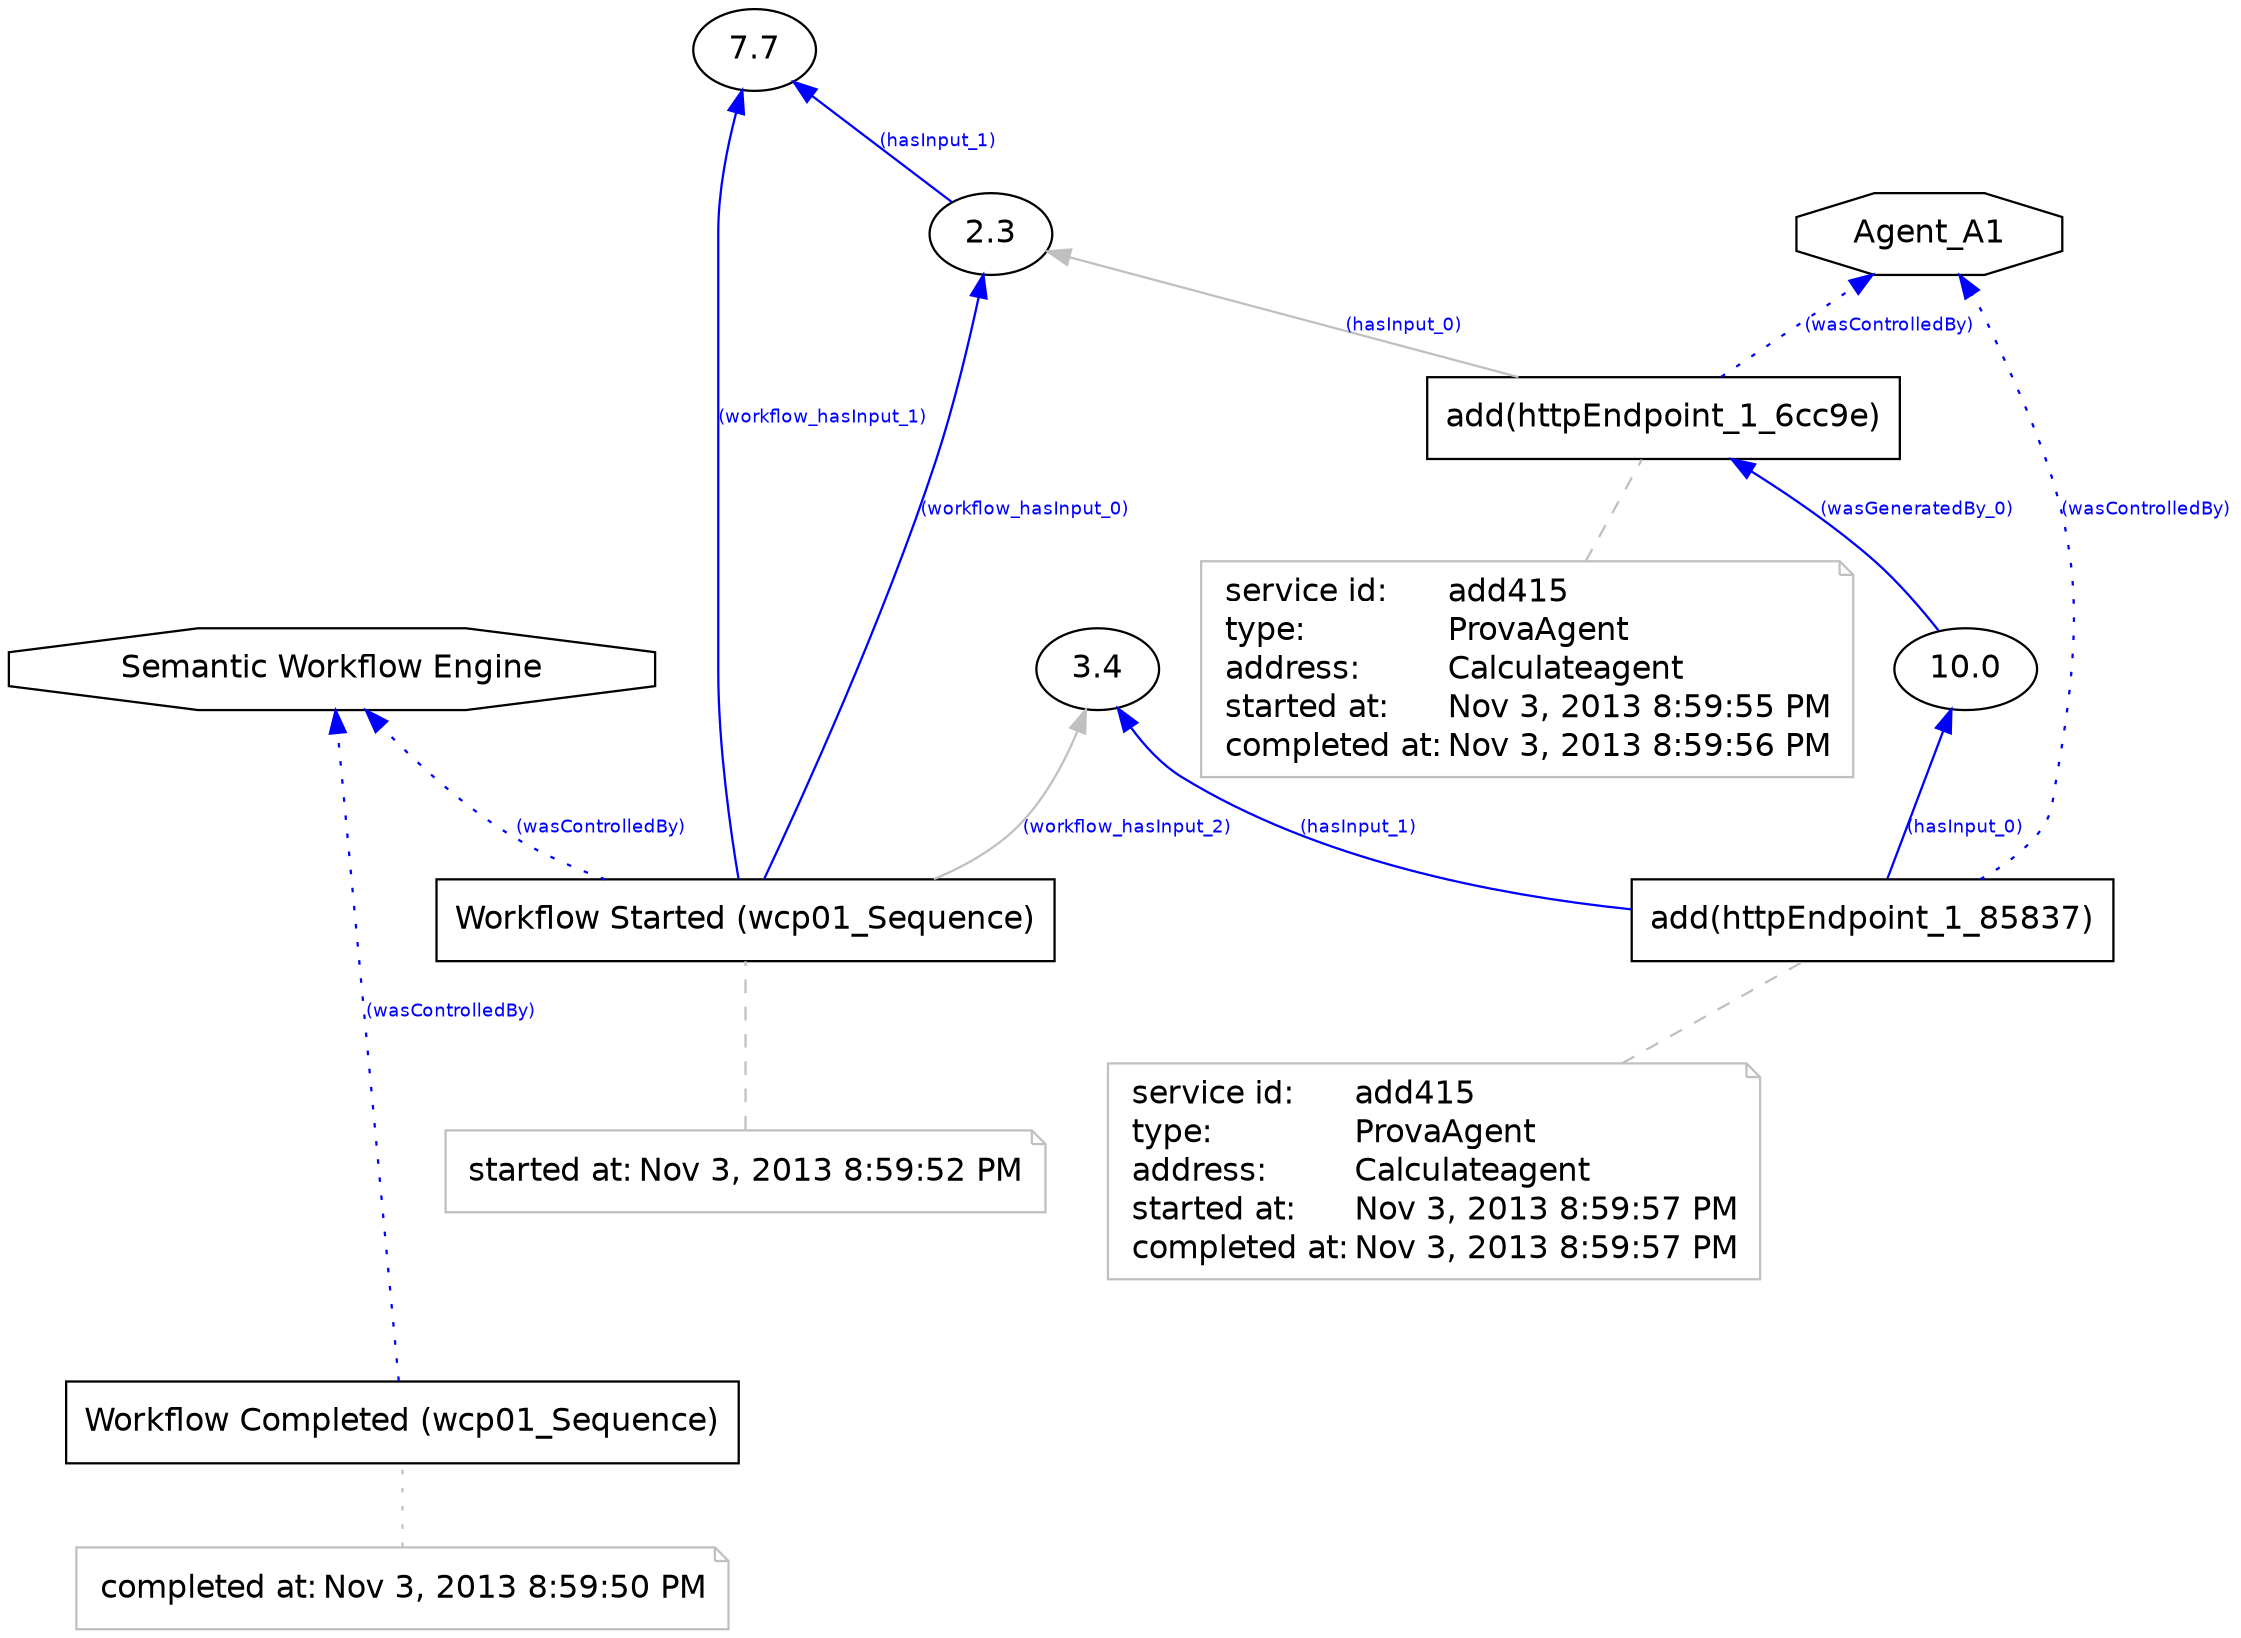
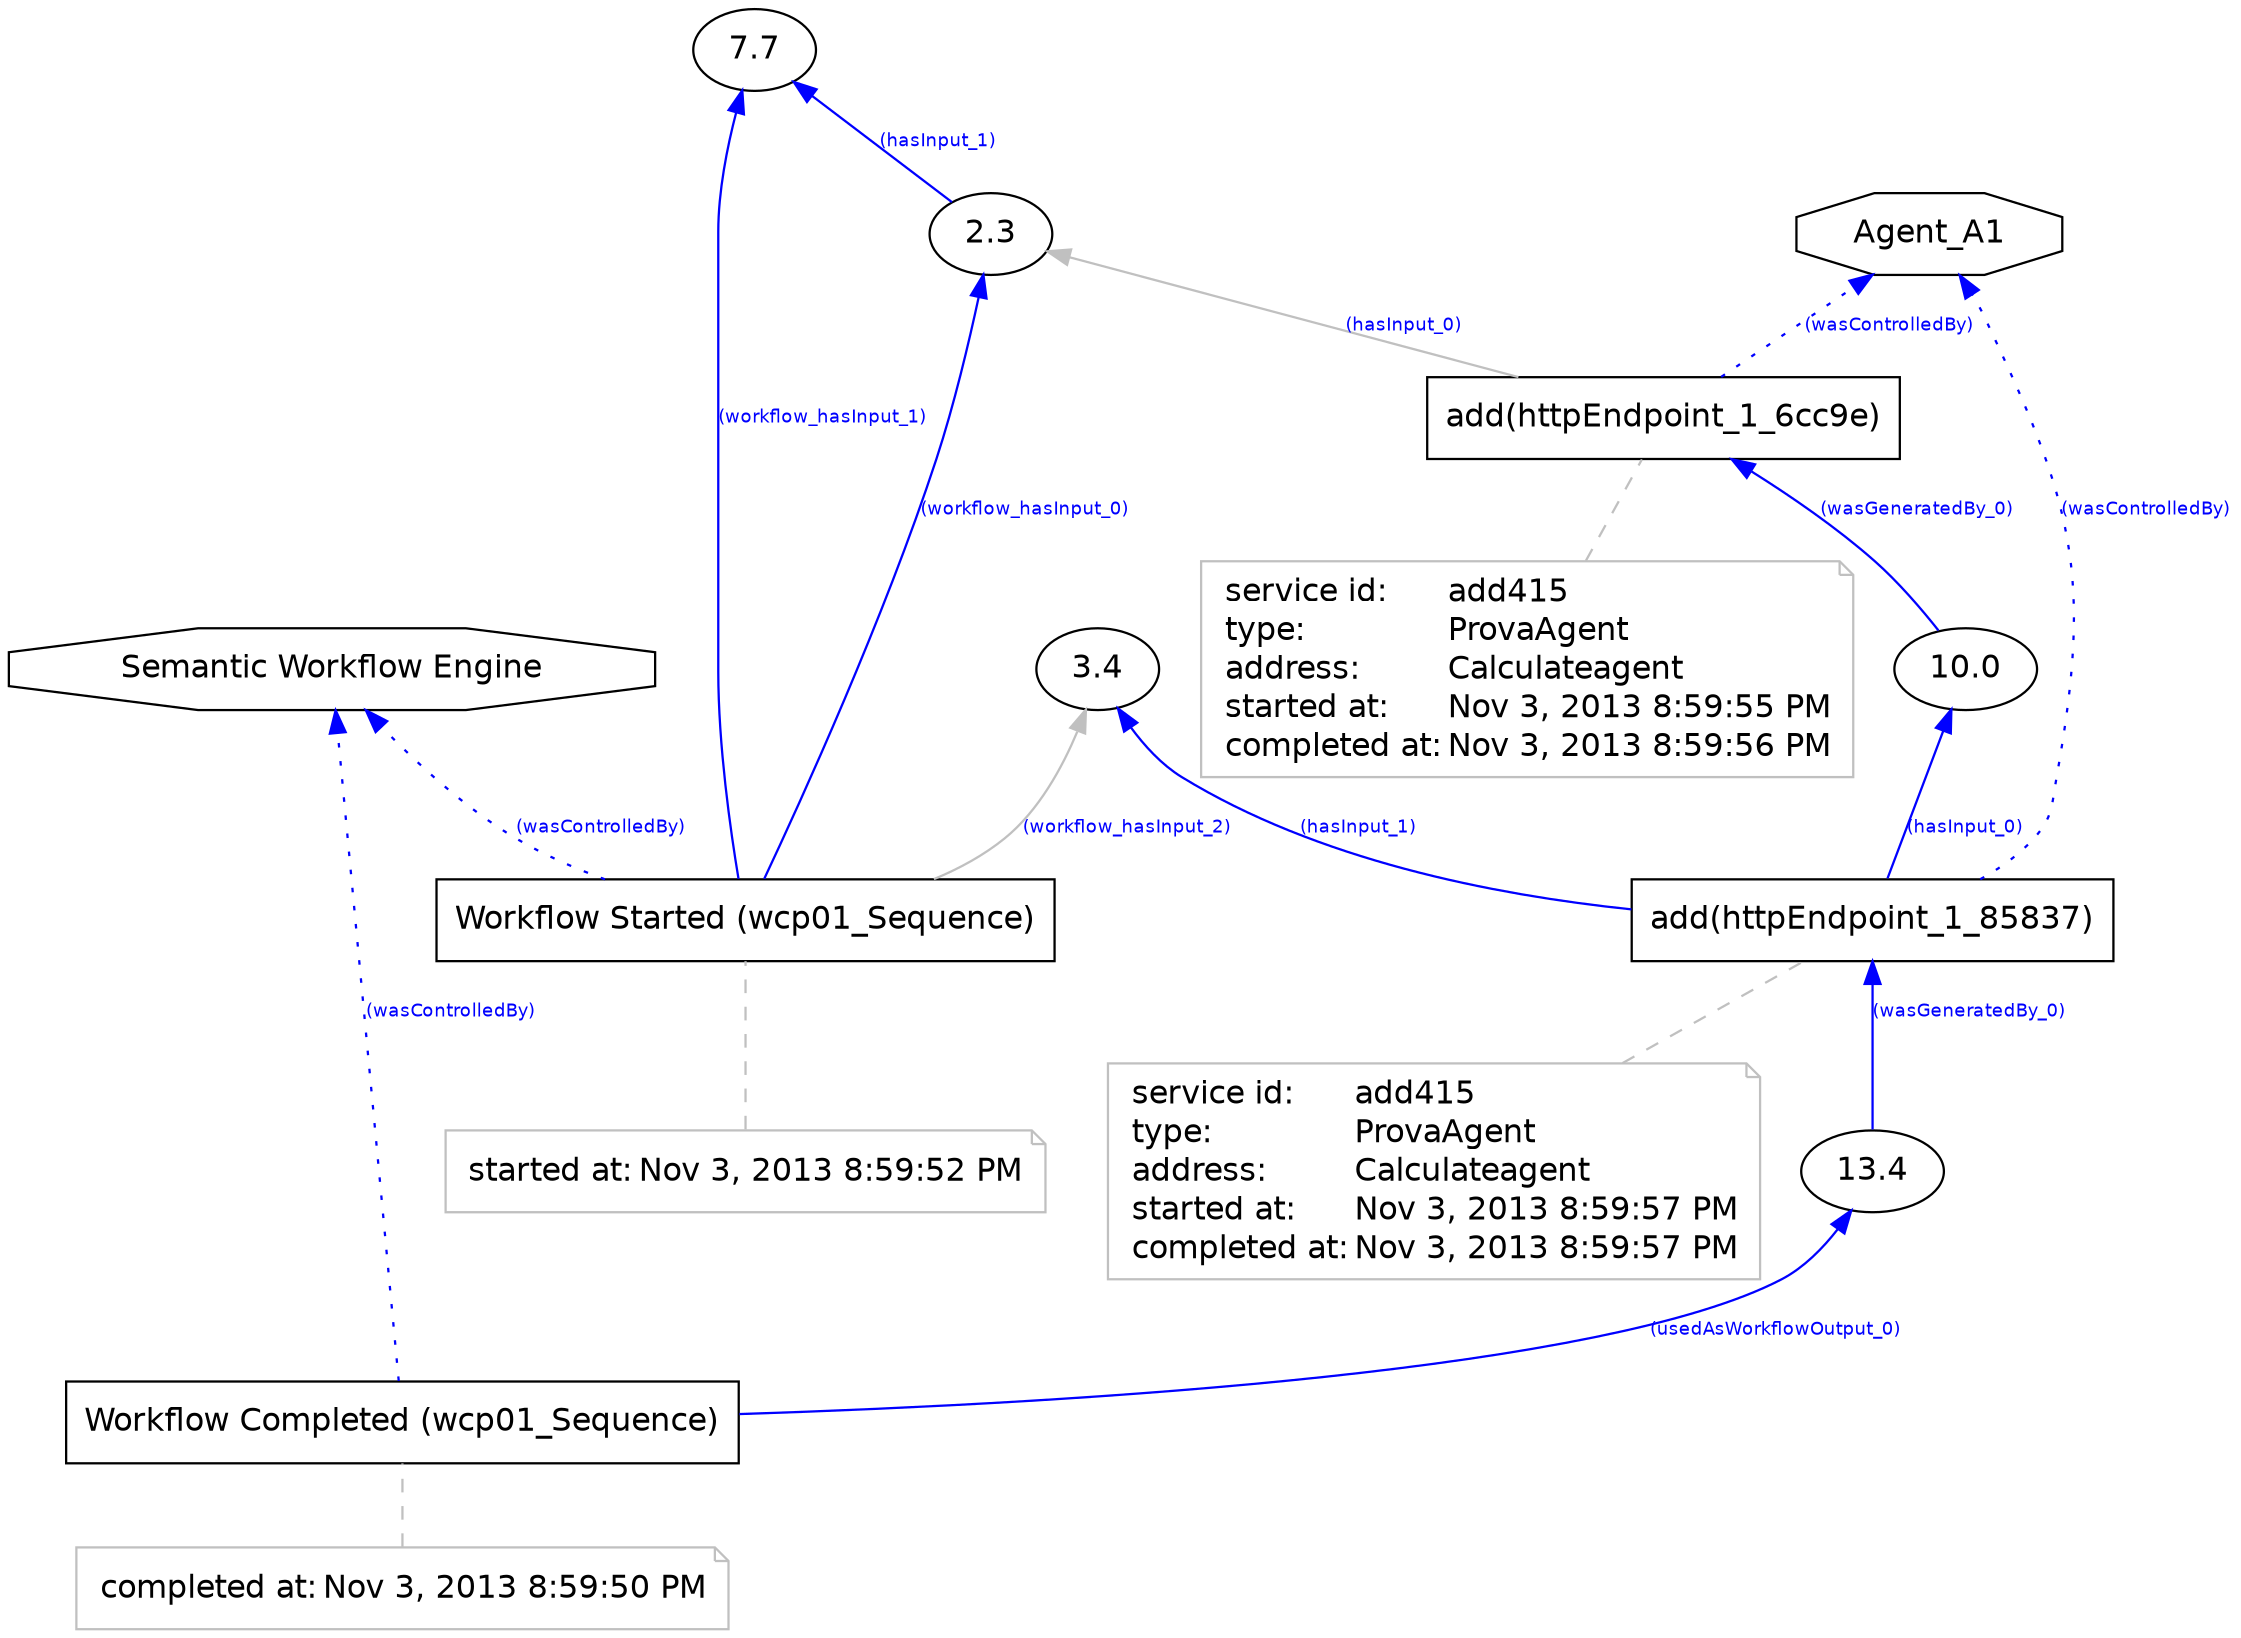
none -> (1873, 1171)
(402, 1505) -> (402, 1505)
